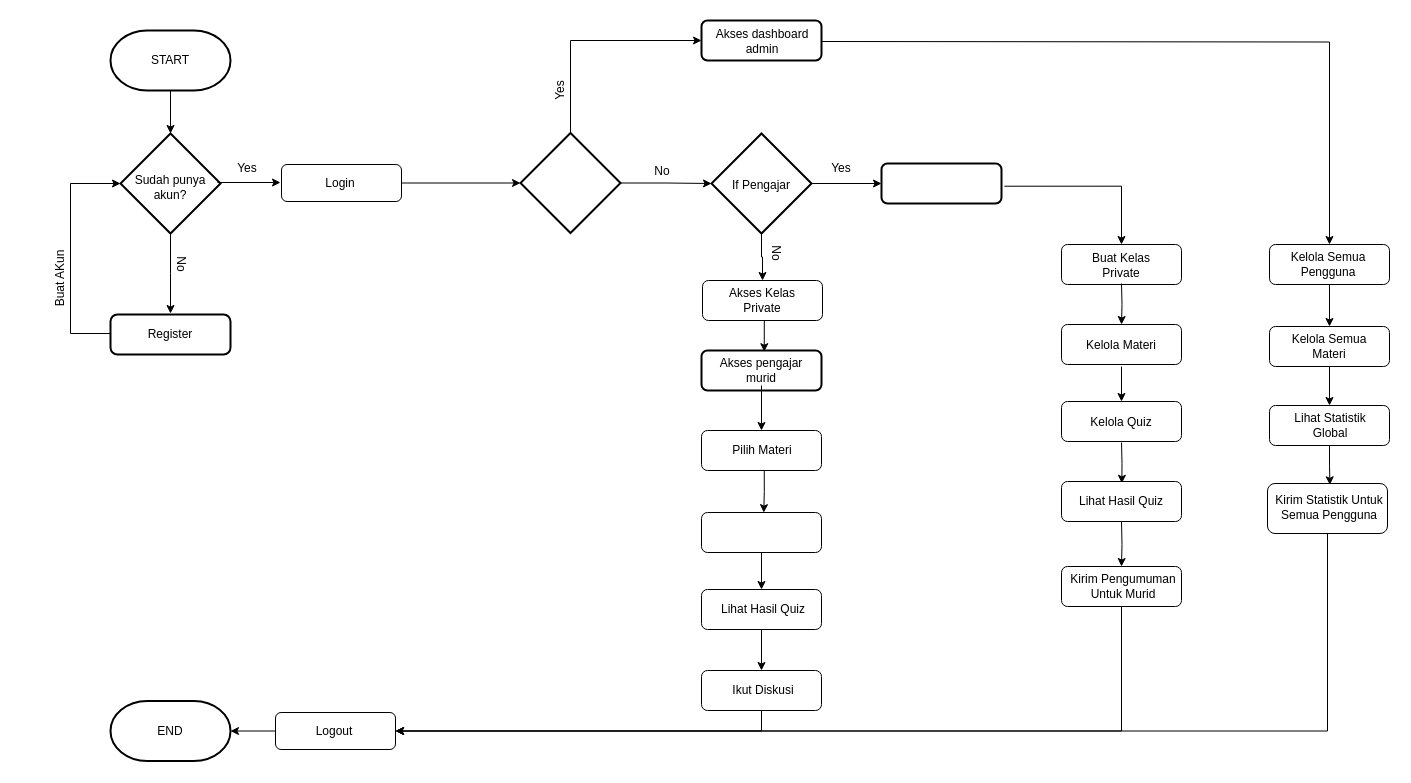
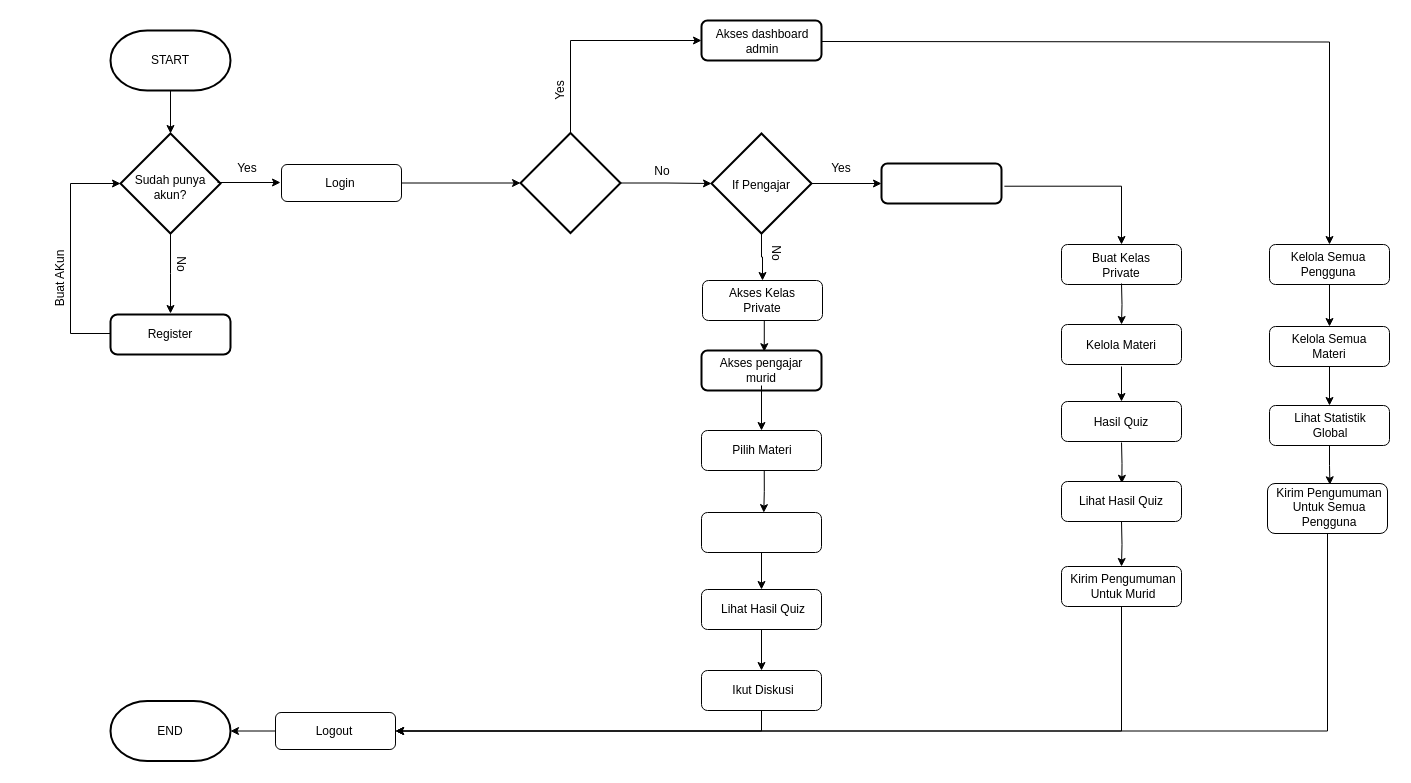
(1122, 423) -> (1122, 423)
(1330, 508) -> (1330, 508)
